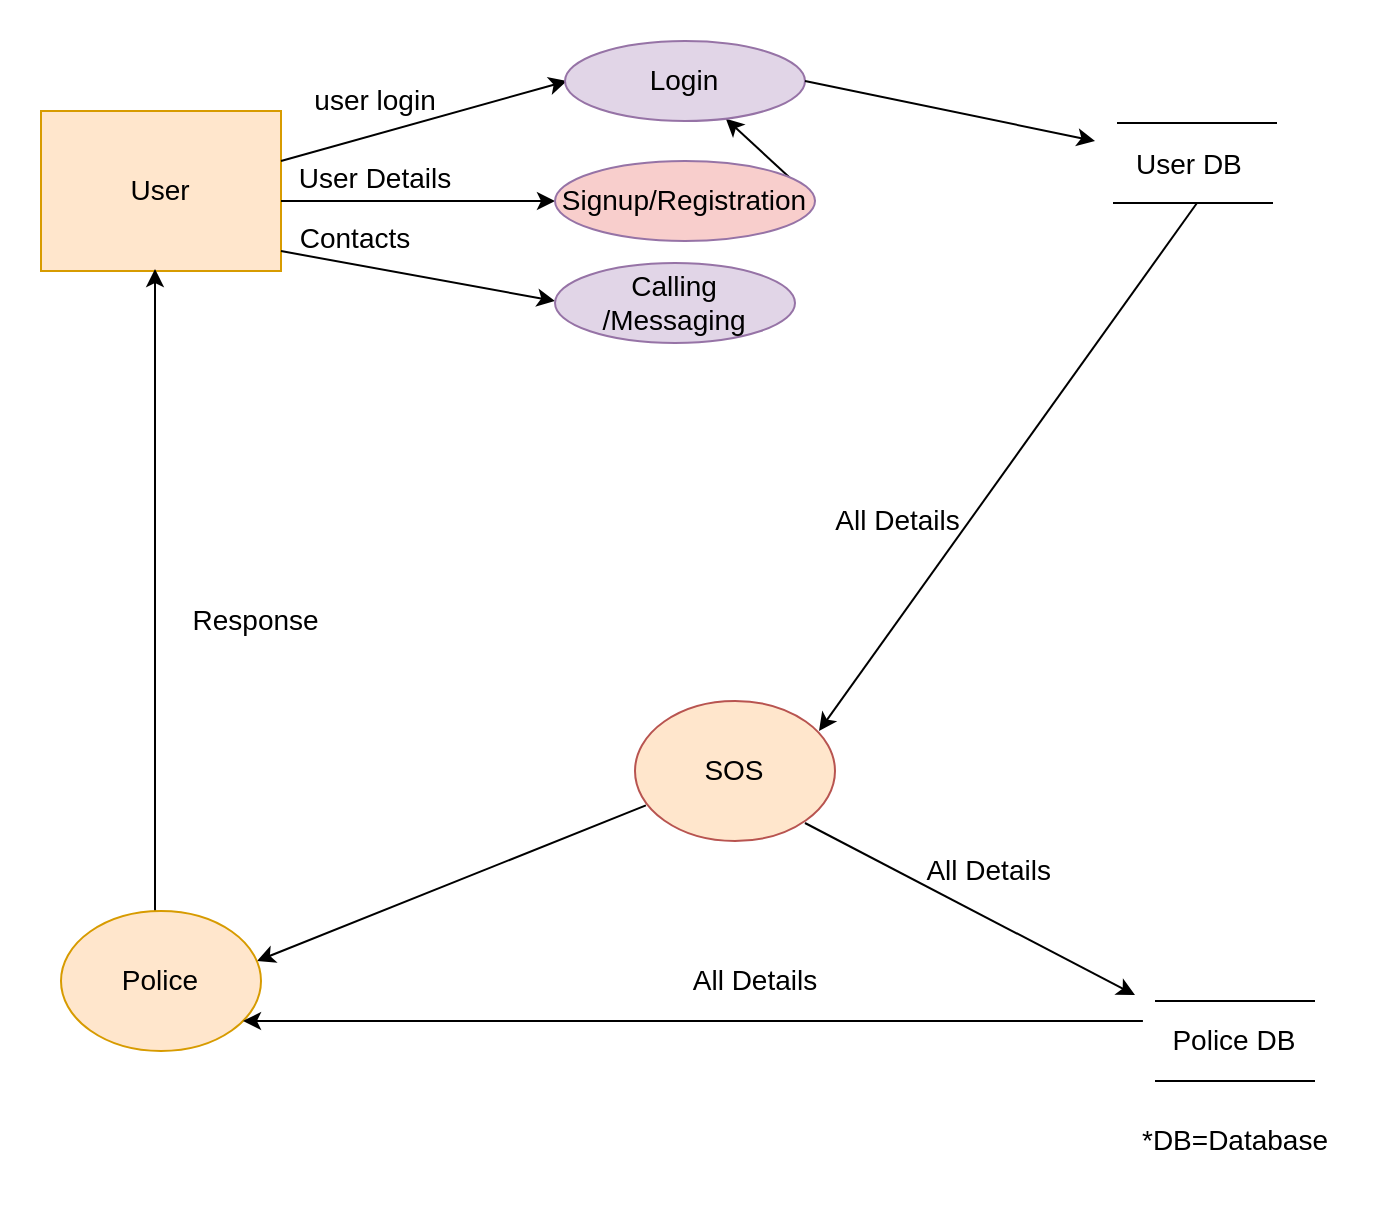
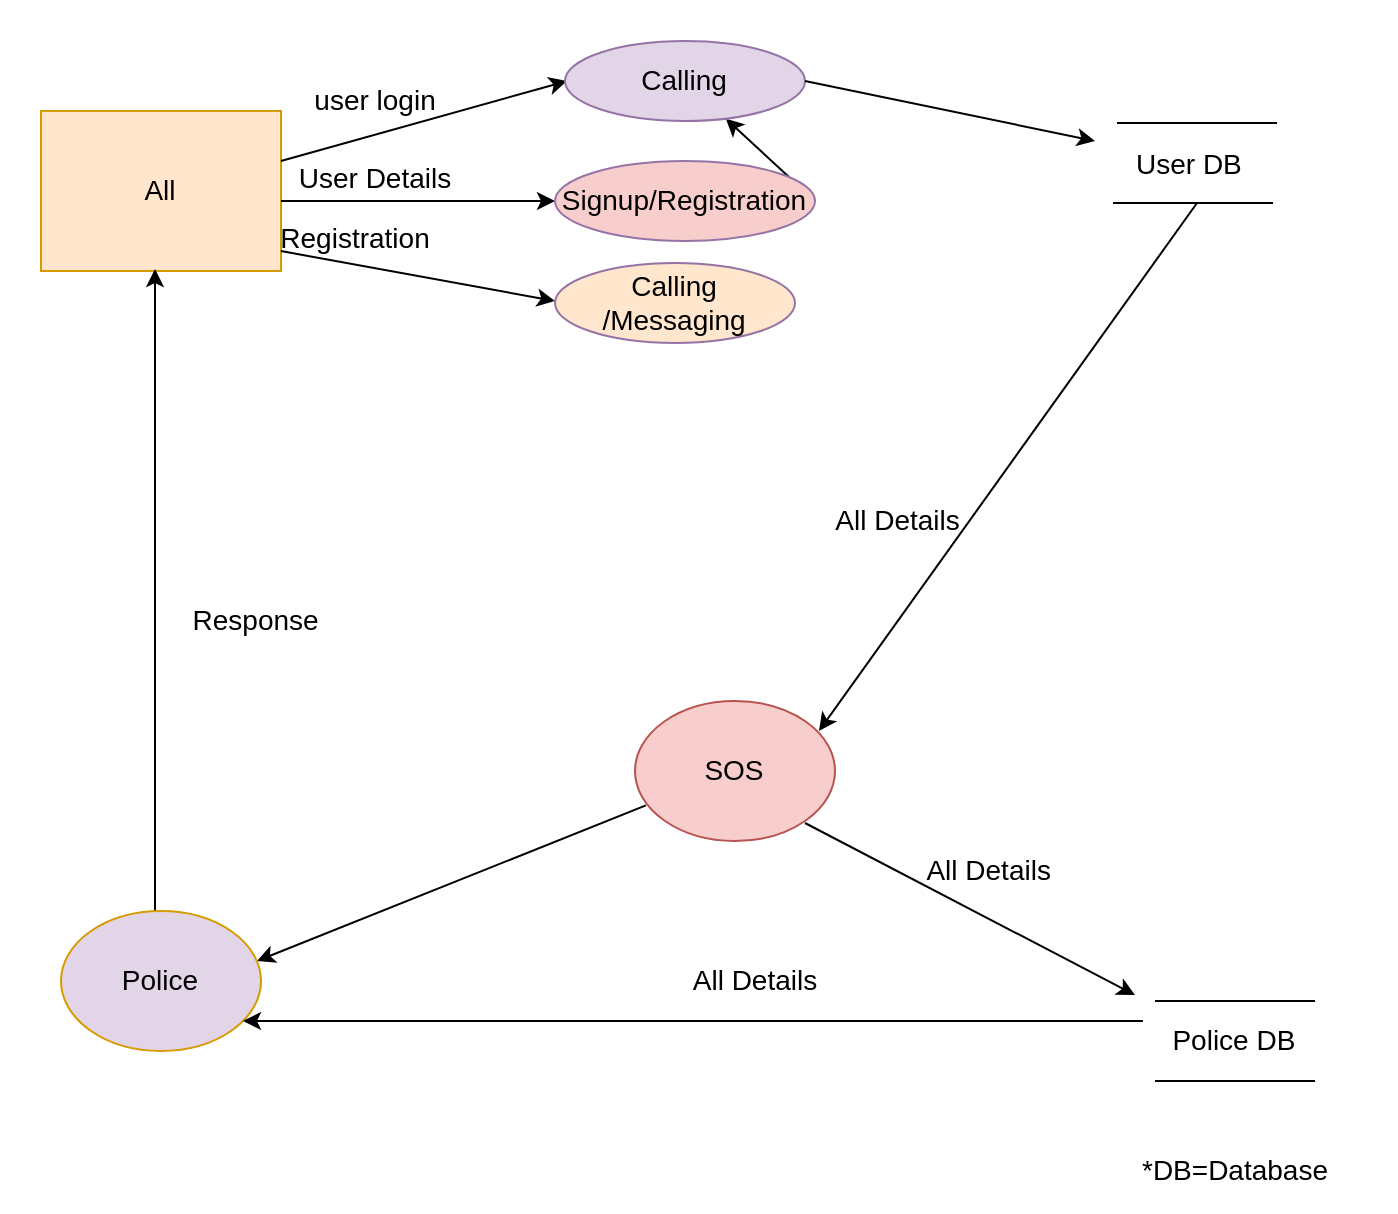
(685, 81) -> (685, 81)
(161, 191) -> (161, 191)
(356, 221) -> (356, 221)
(675, 303) -> (675, 303)
(735, 771) -> (735, 771)
(161, 981) -> (161, 981)
(1235, 1141) -> (1235, 1171)
